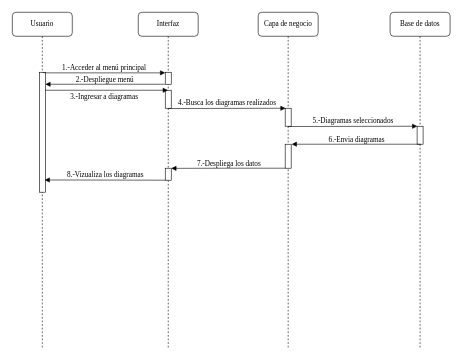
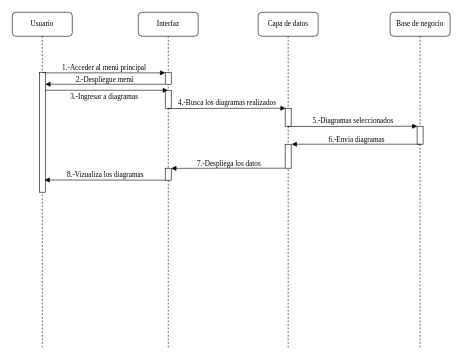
(288, 24) -> (288, 24)
(420, 24) -> (420, 24)
